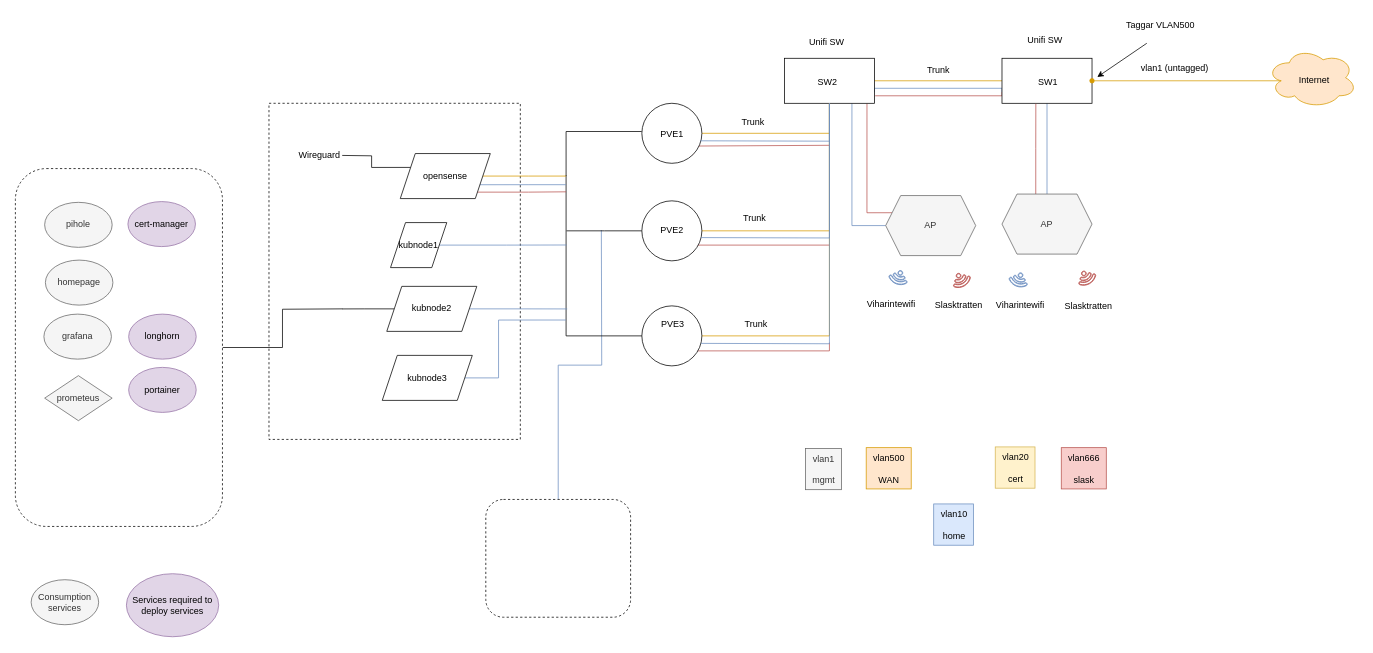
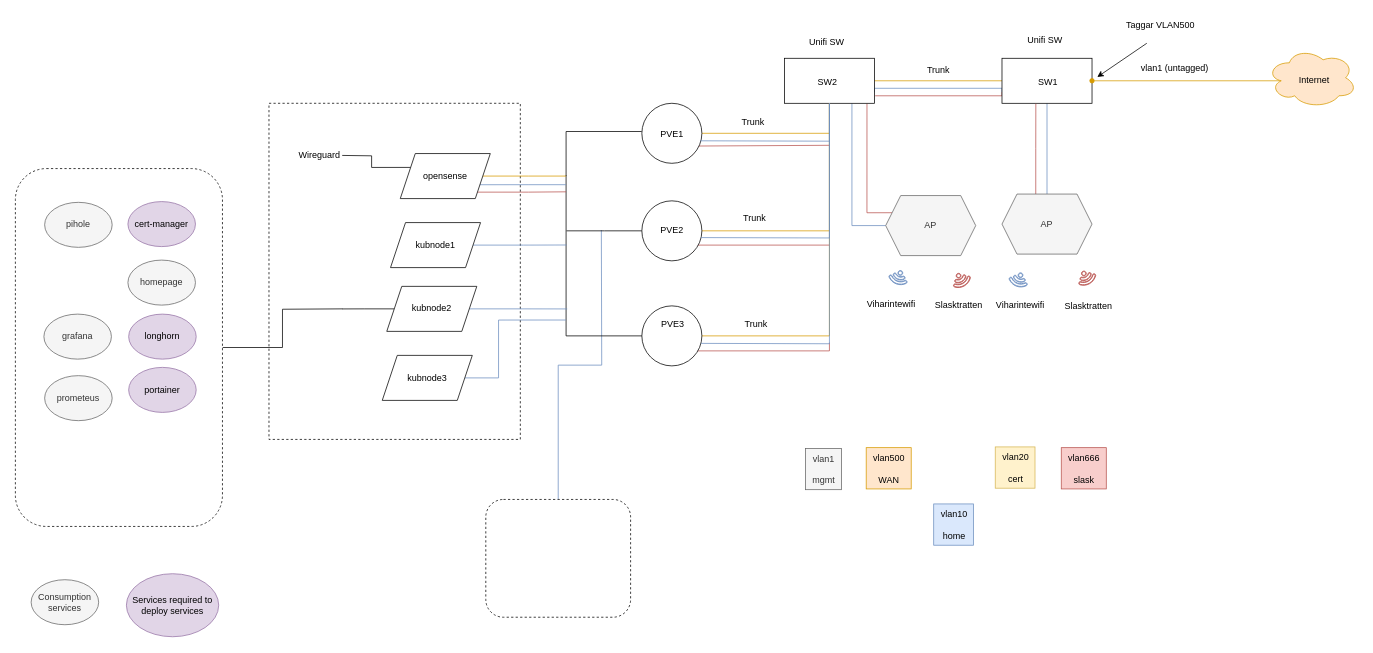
(419, 245) -> (435, 245)
(79, 282) -> (162, 282)
(78, 398) -> (78, 398)
